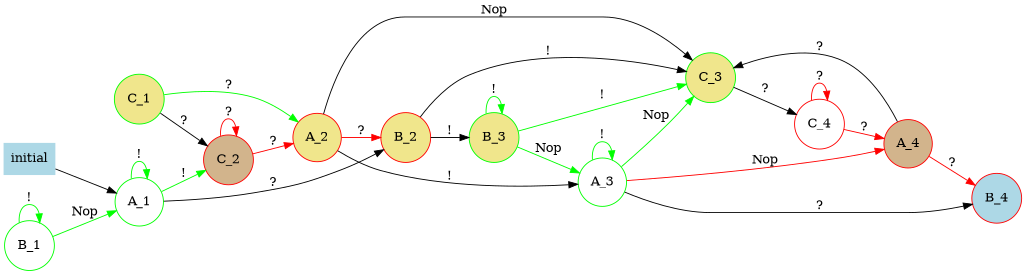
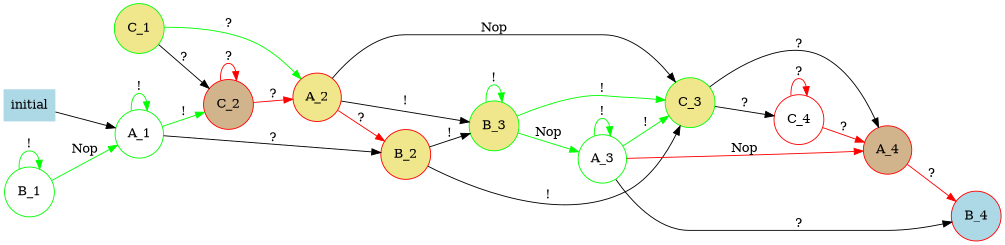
(834, 57) -> (804, 51)
(656, 116) -> (646, 123)
(450, 183) -> (401, 111)
